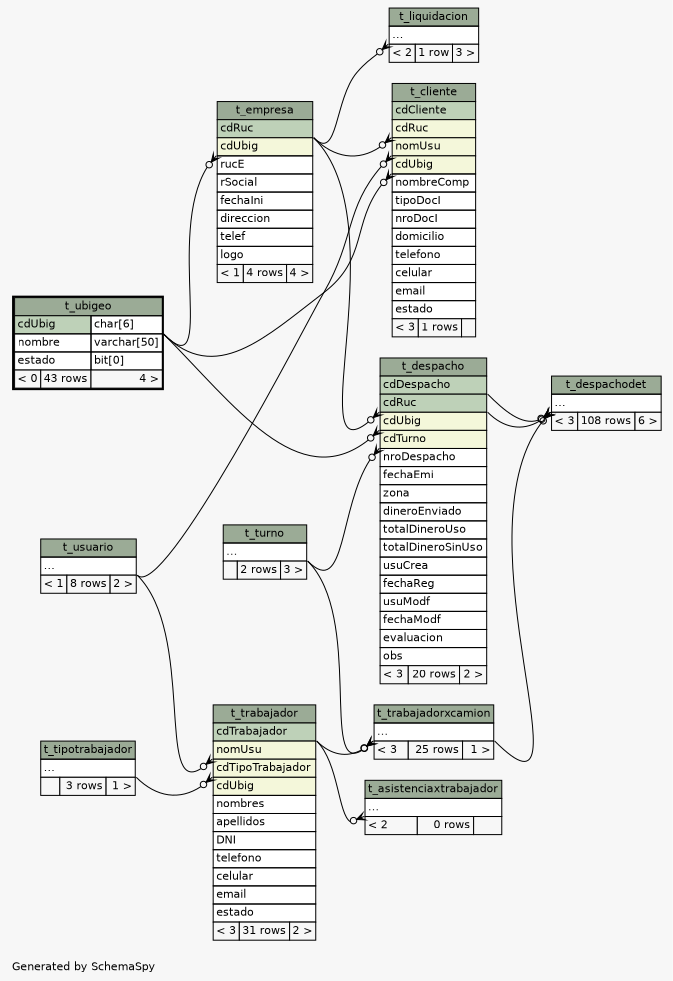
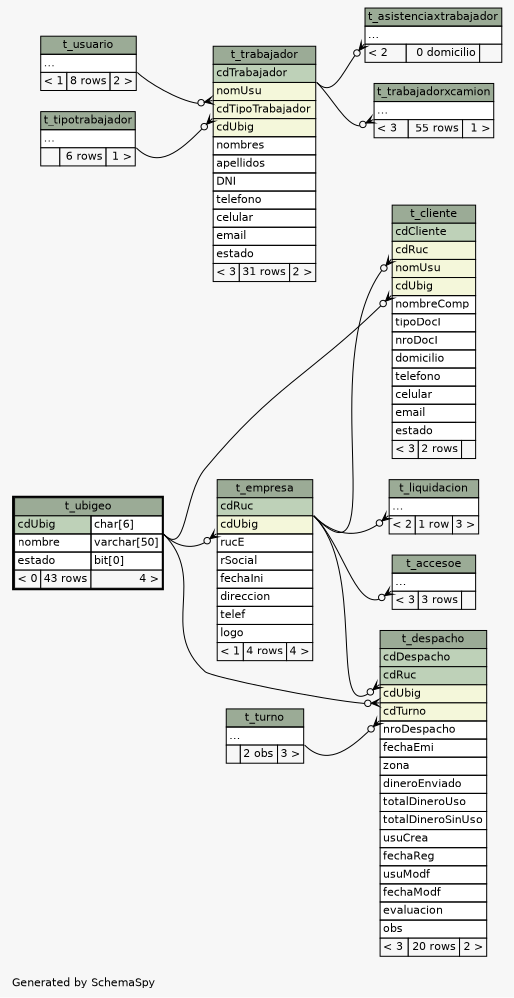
(440, 327) -> (440, 449)
(275, 382) -> none
(606, 403) -> none
(259, 570) -> (259, 754)
none -> (433, 582)
(339, 660) -> none
(437, 750) -> (437, 128)
(84, 786) -> (84, 156)
(452, 825) -> (446, 53)
